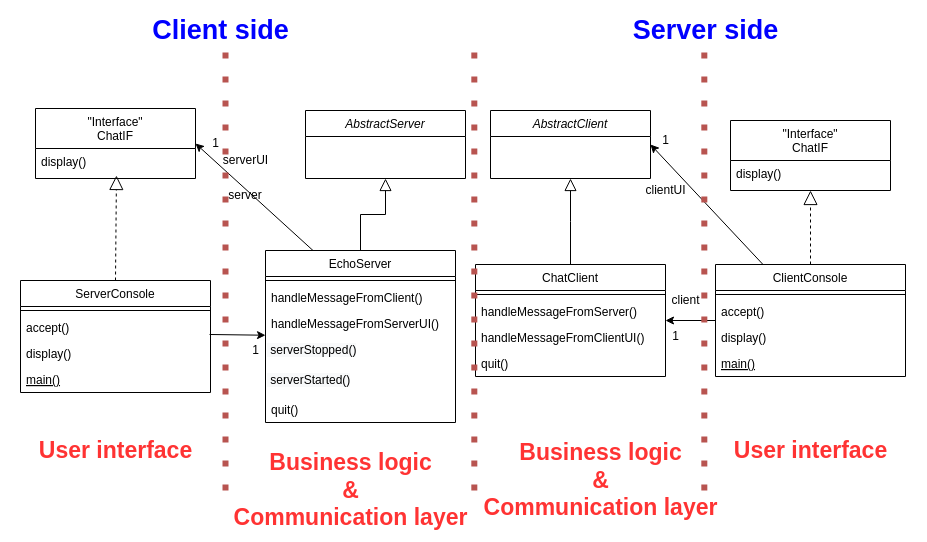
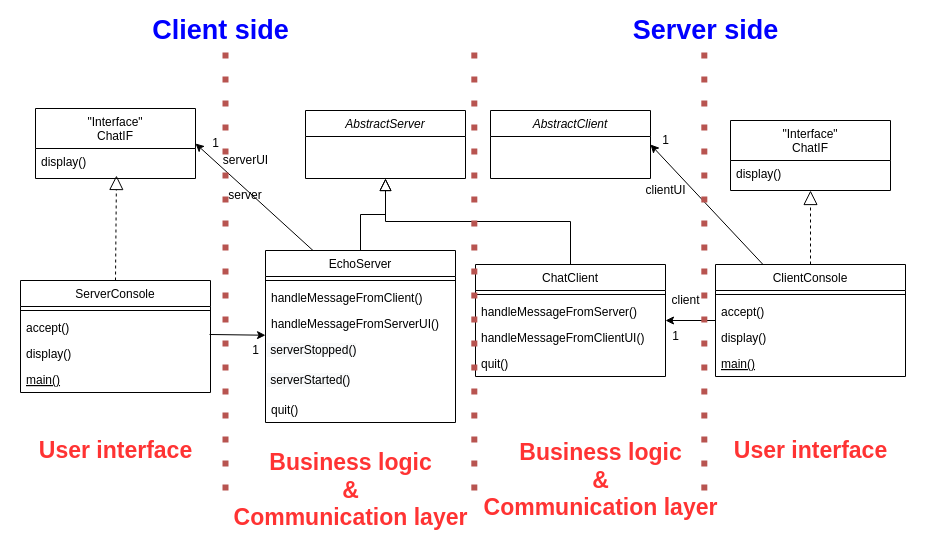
(571, 207) -> (476, 222)
